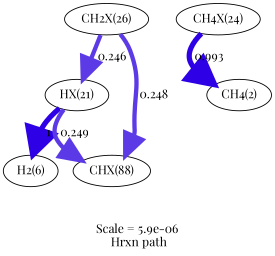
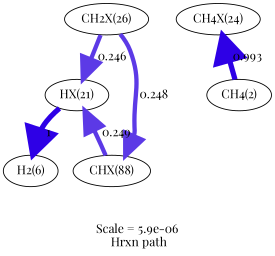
(190, 50) -> (232, 70)
(55, 129) -> (100, 143)
